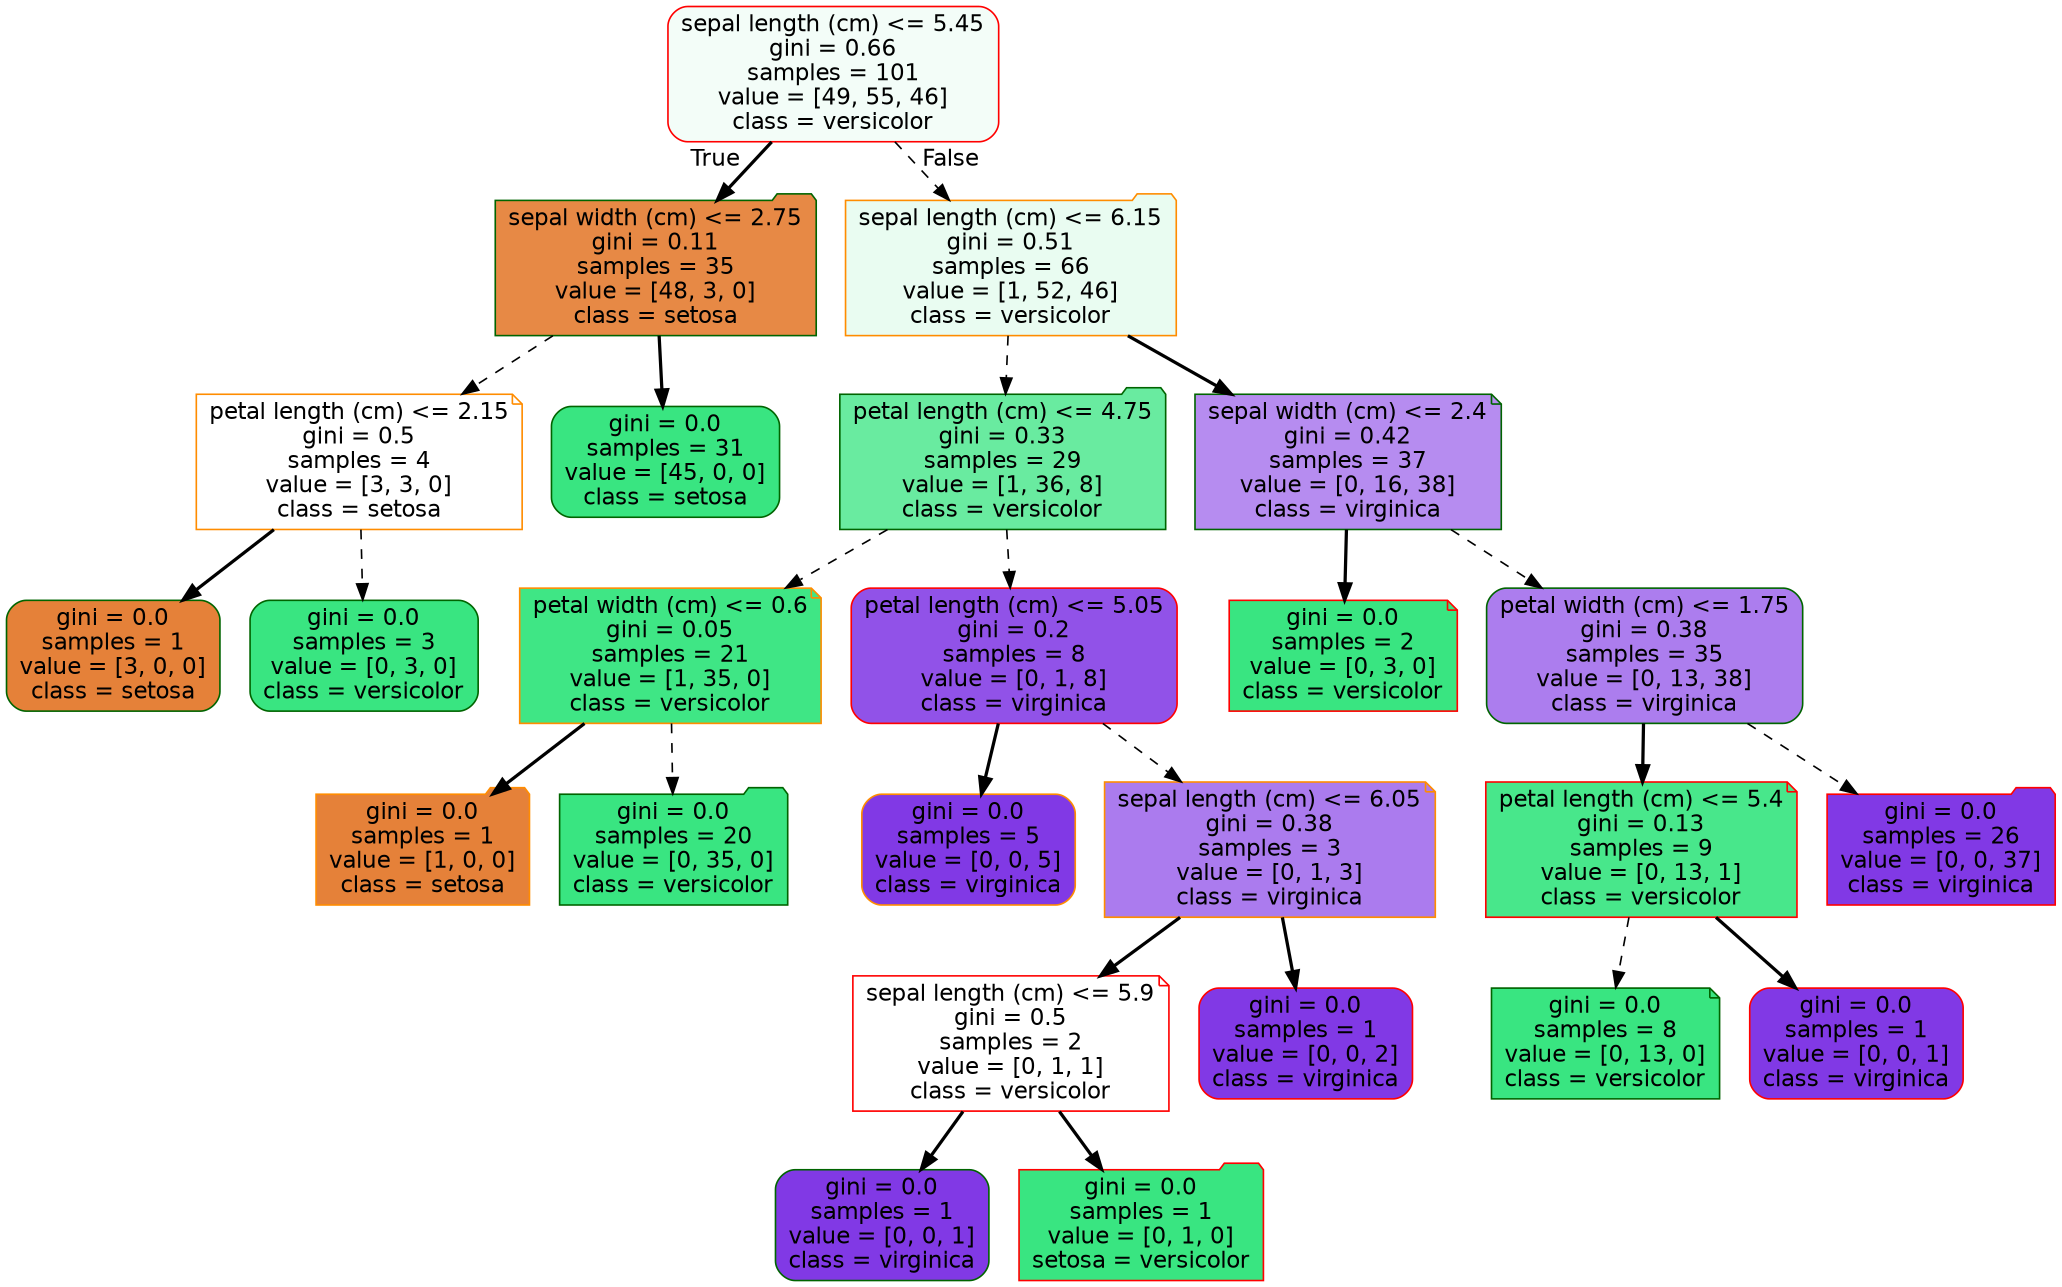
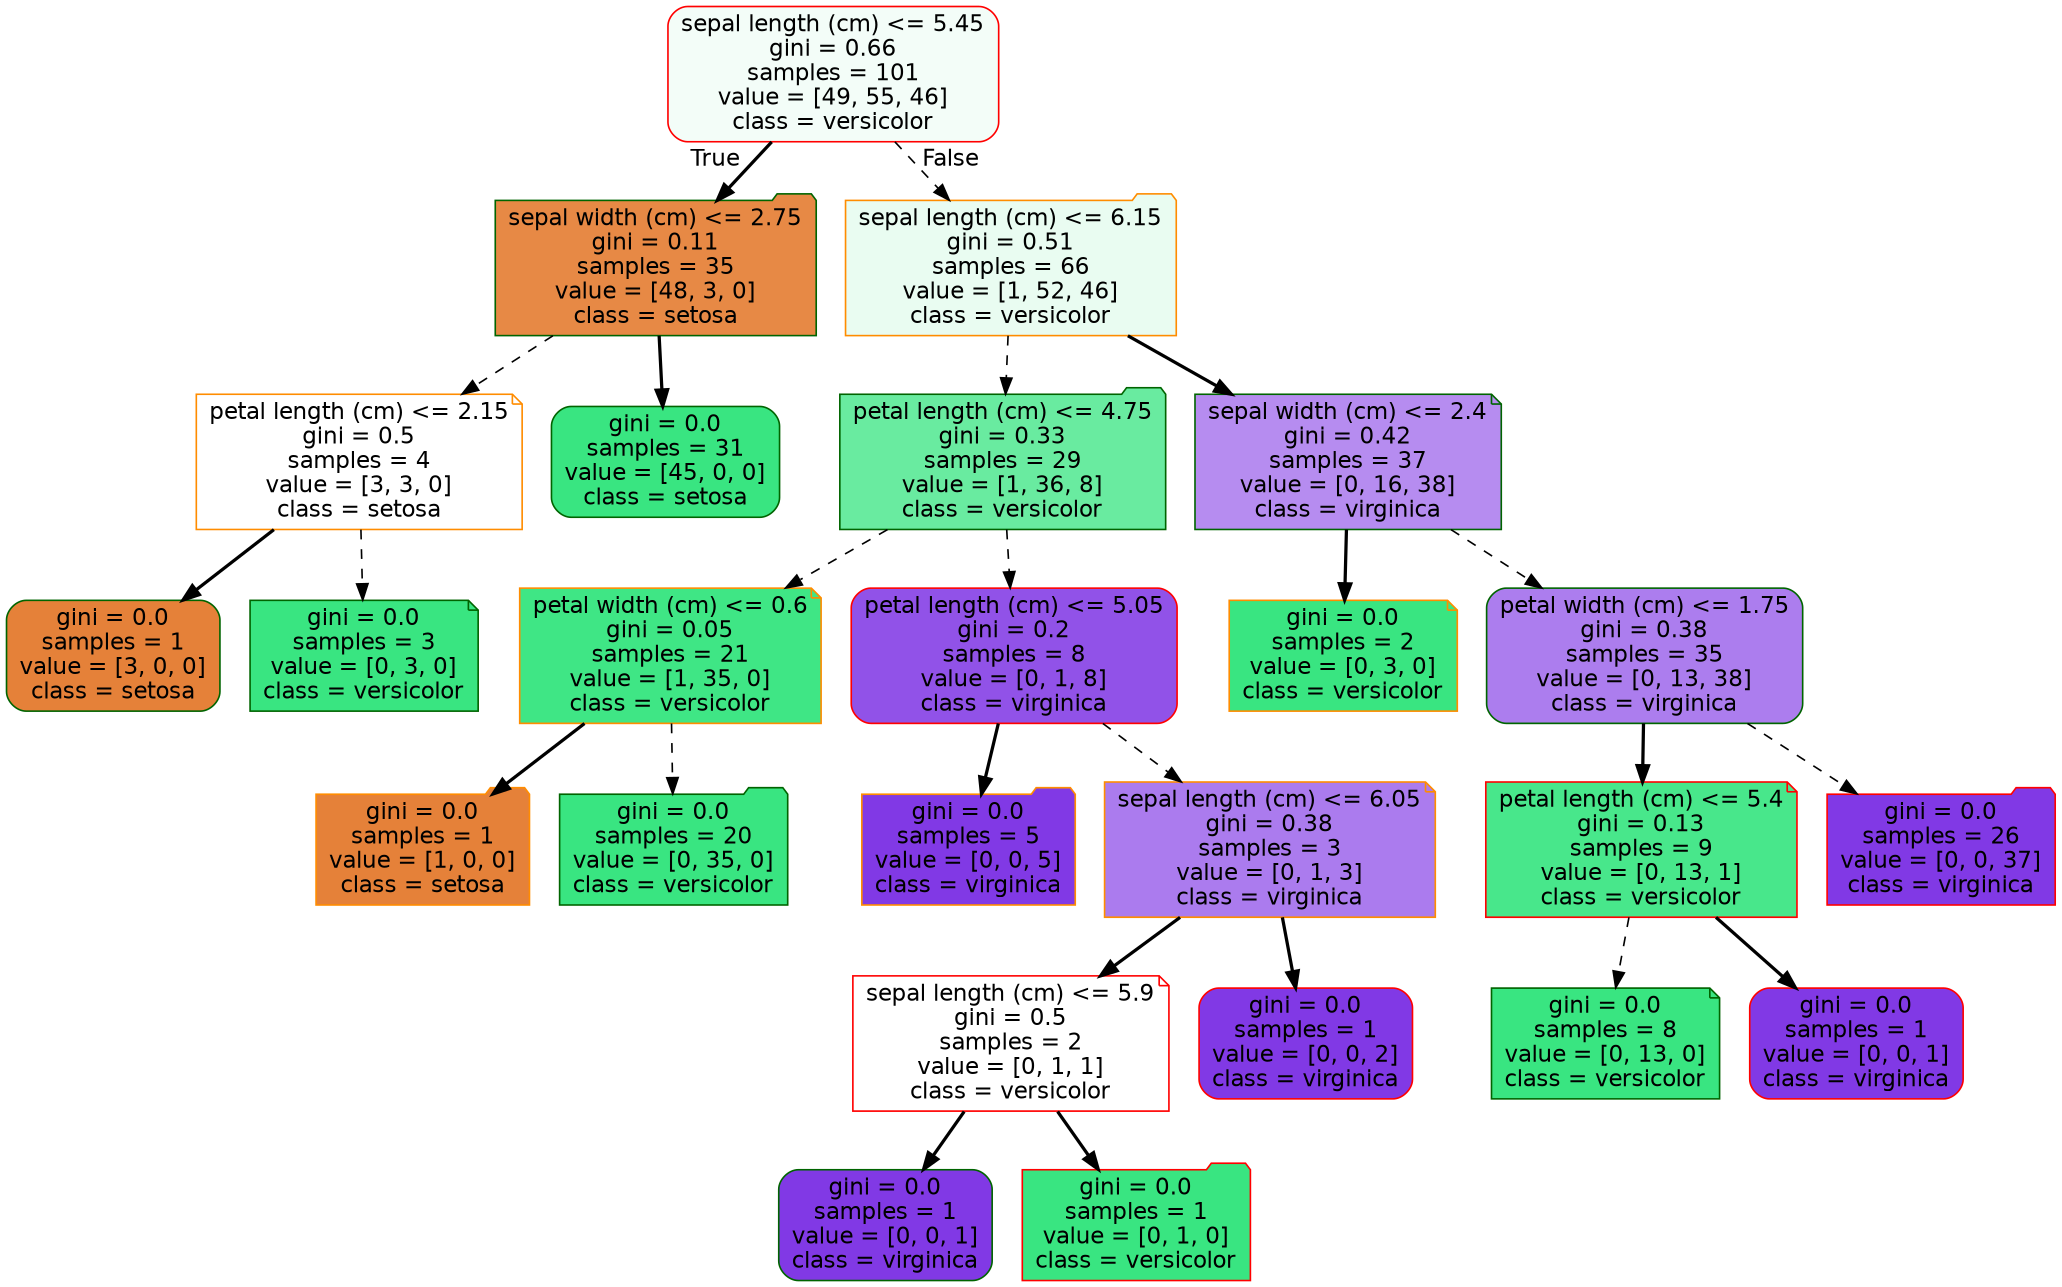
(364, 656) -> (364, 656)
(1343, 656) -> (1343, 656)
(969, 850) -> (969, 850)
(1141, 1225) -> (1136, 1225)
